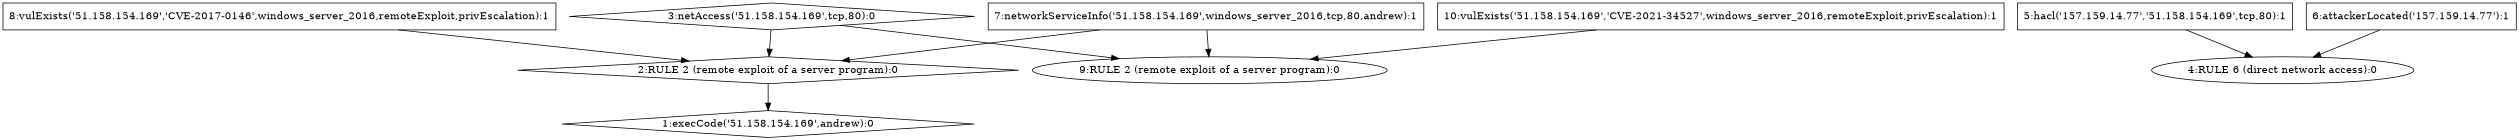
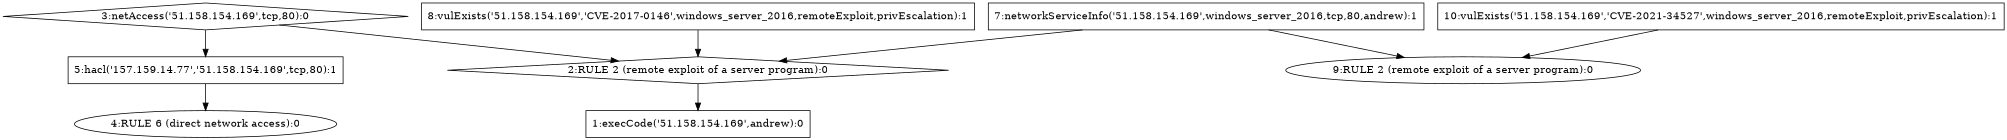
(2411, 16) -> none
(969, 41) -> (206, 40)
(768, 124) -> (698, 124)
